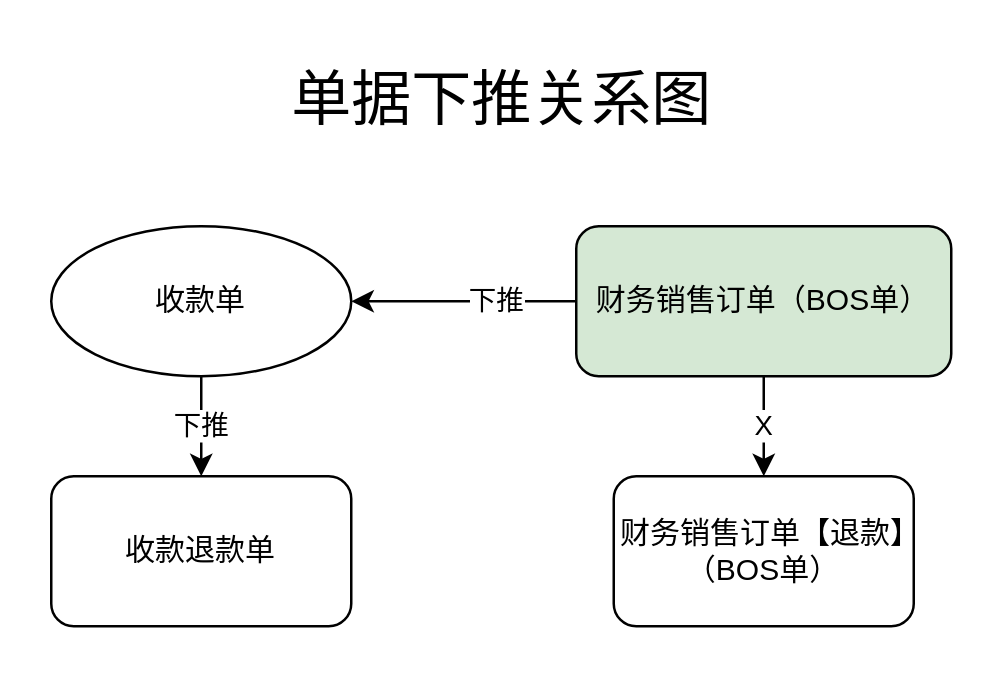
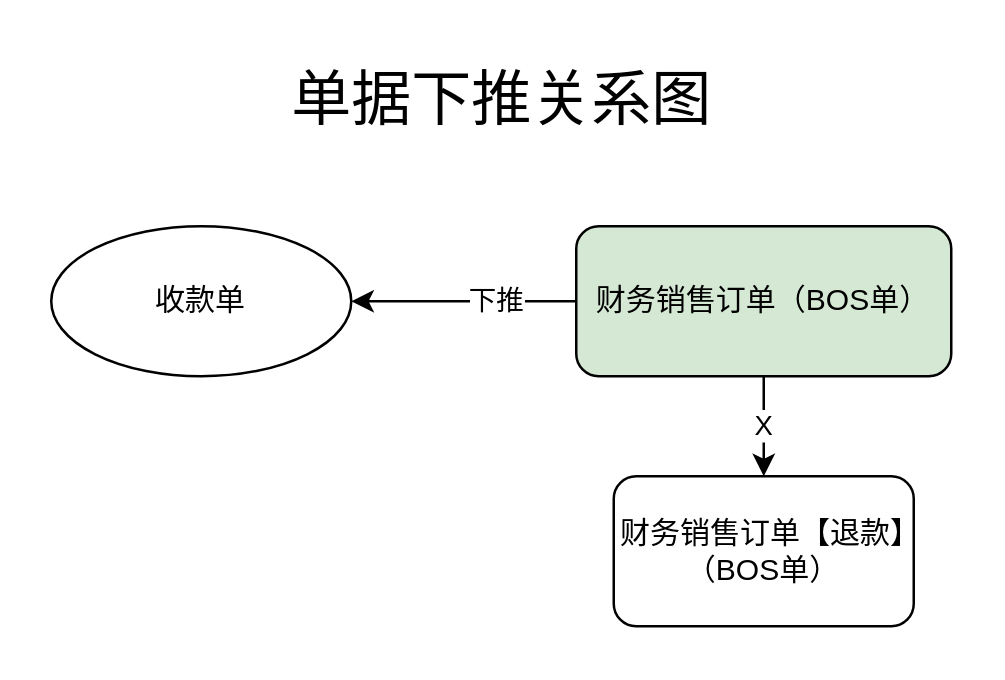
(201, 418) -> none
(201, 551) -> none
